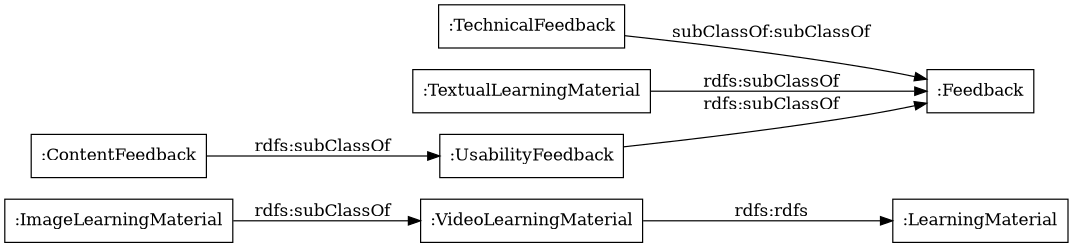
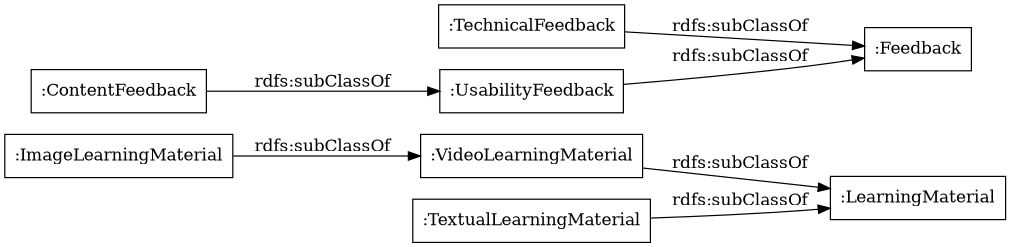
(772, 33) -> (740, 27)
(783, 91) -> (734, 215)
(772, 212) -> (740, 164)
